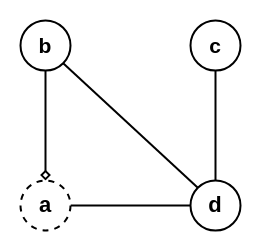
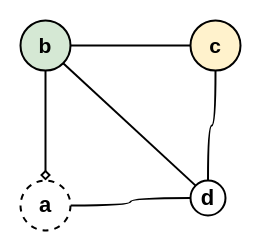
(46, 46) -> (46, 46)
none -> (131, 46)
(216, 46) -> (216, 46)
(216, 206) -> (208, 198)
